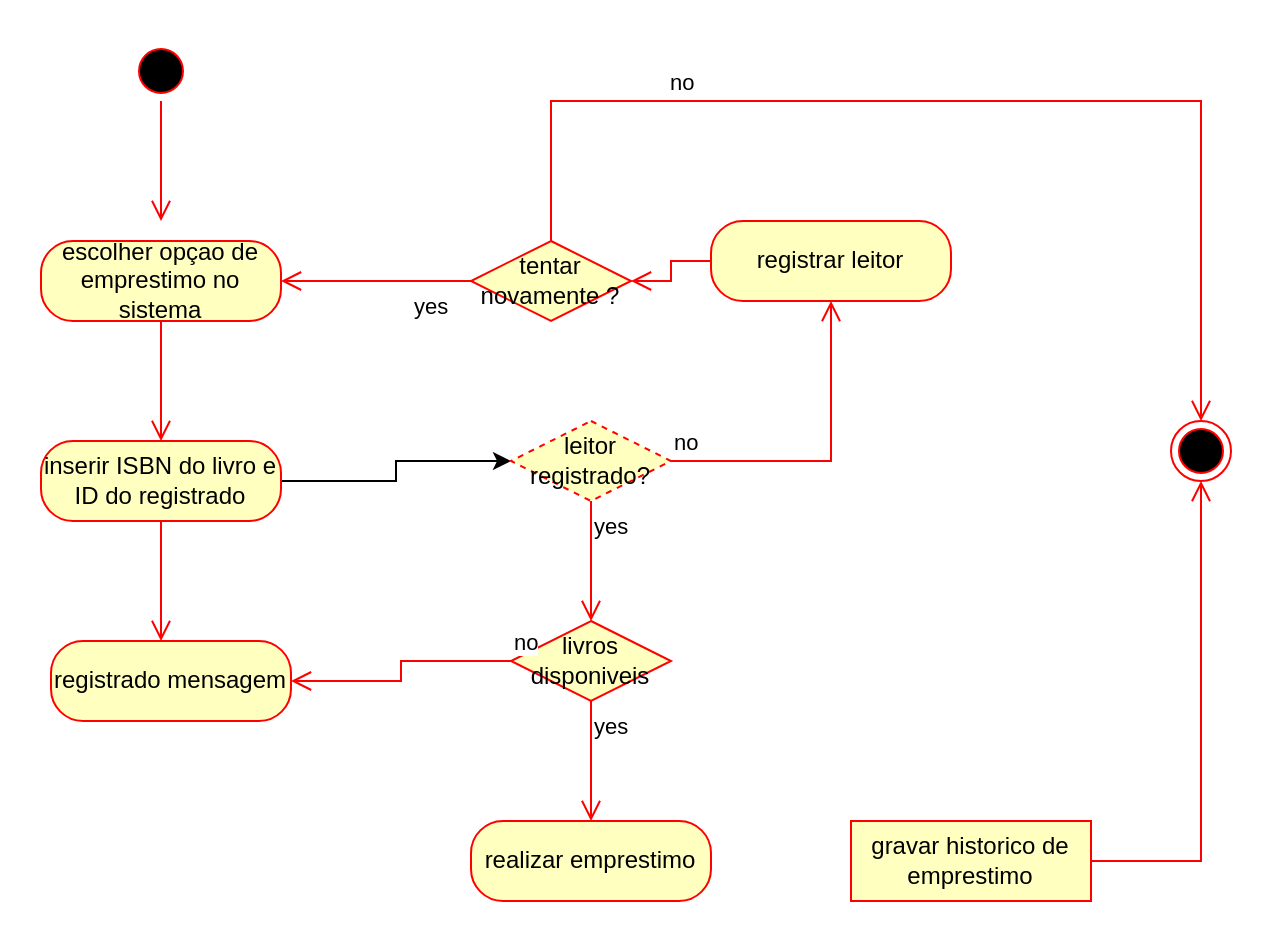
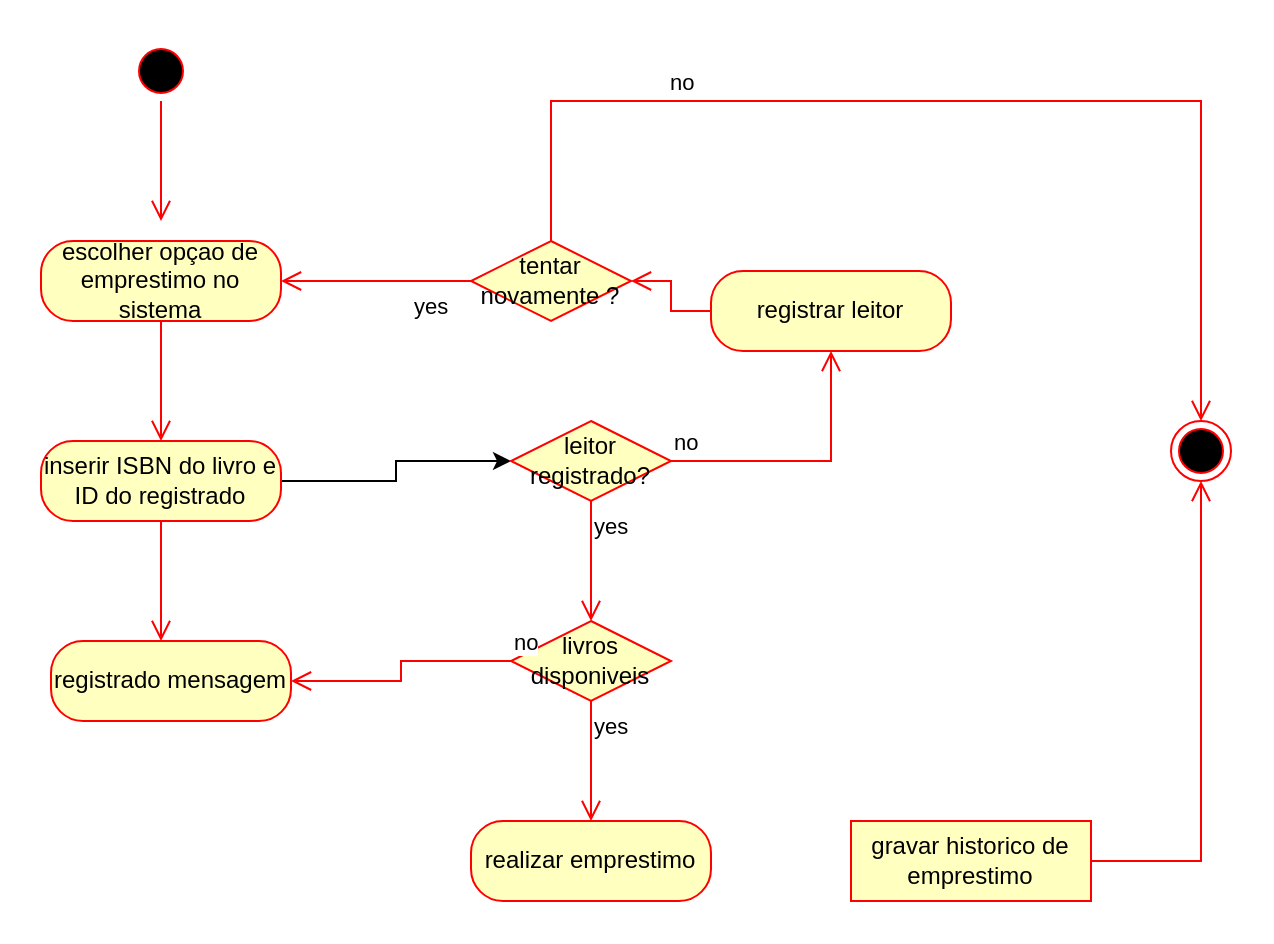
(831, 261) -> (831, 311)
(591, 461) -> (591, 461)
